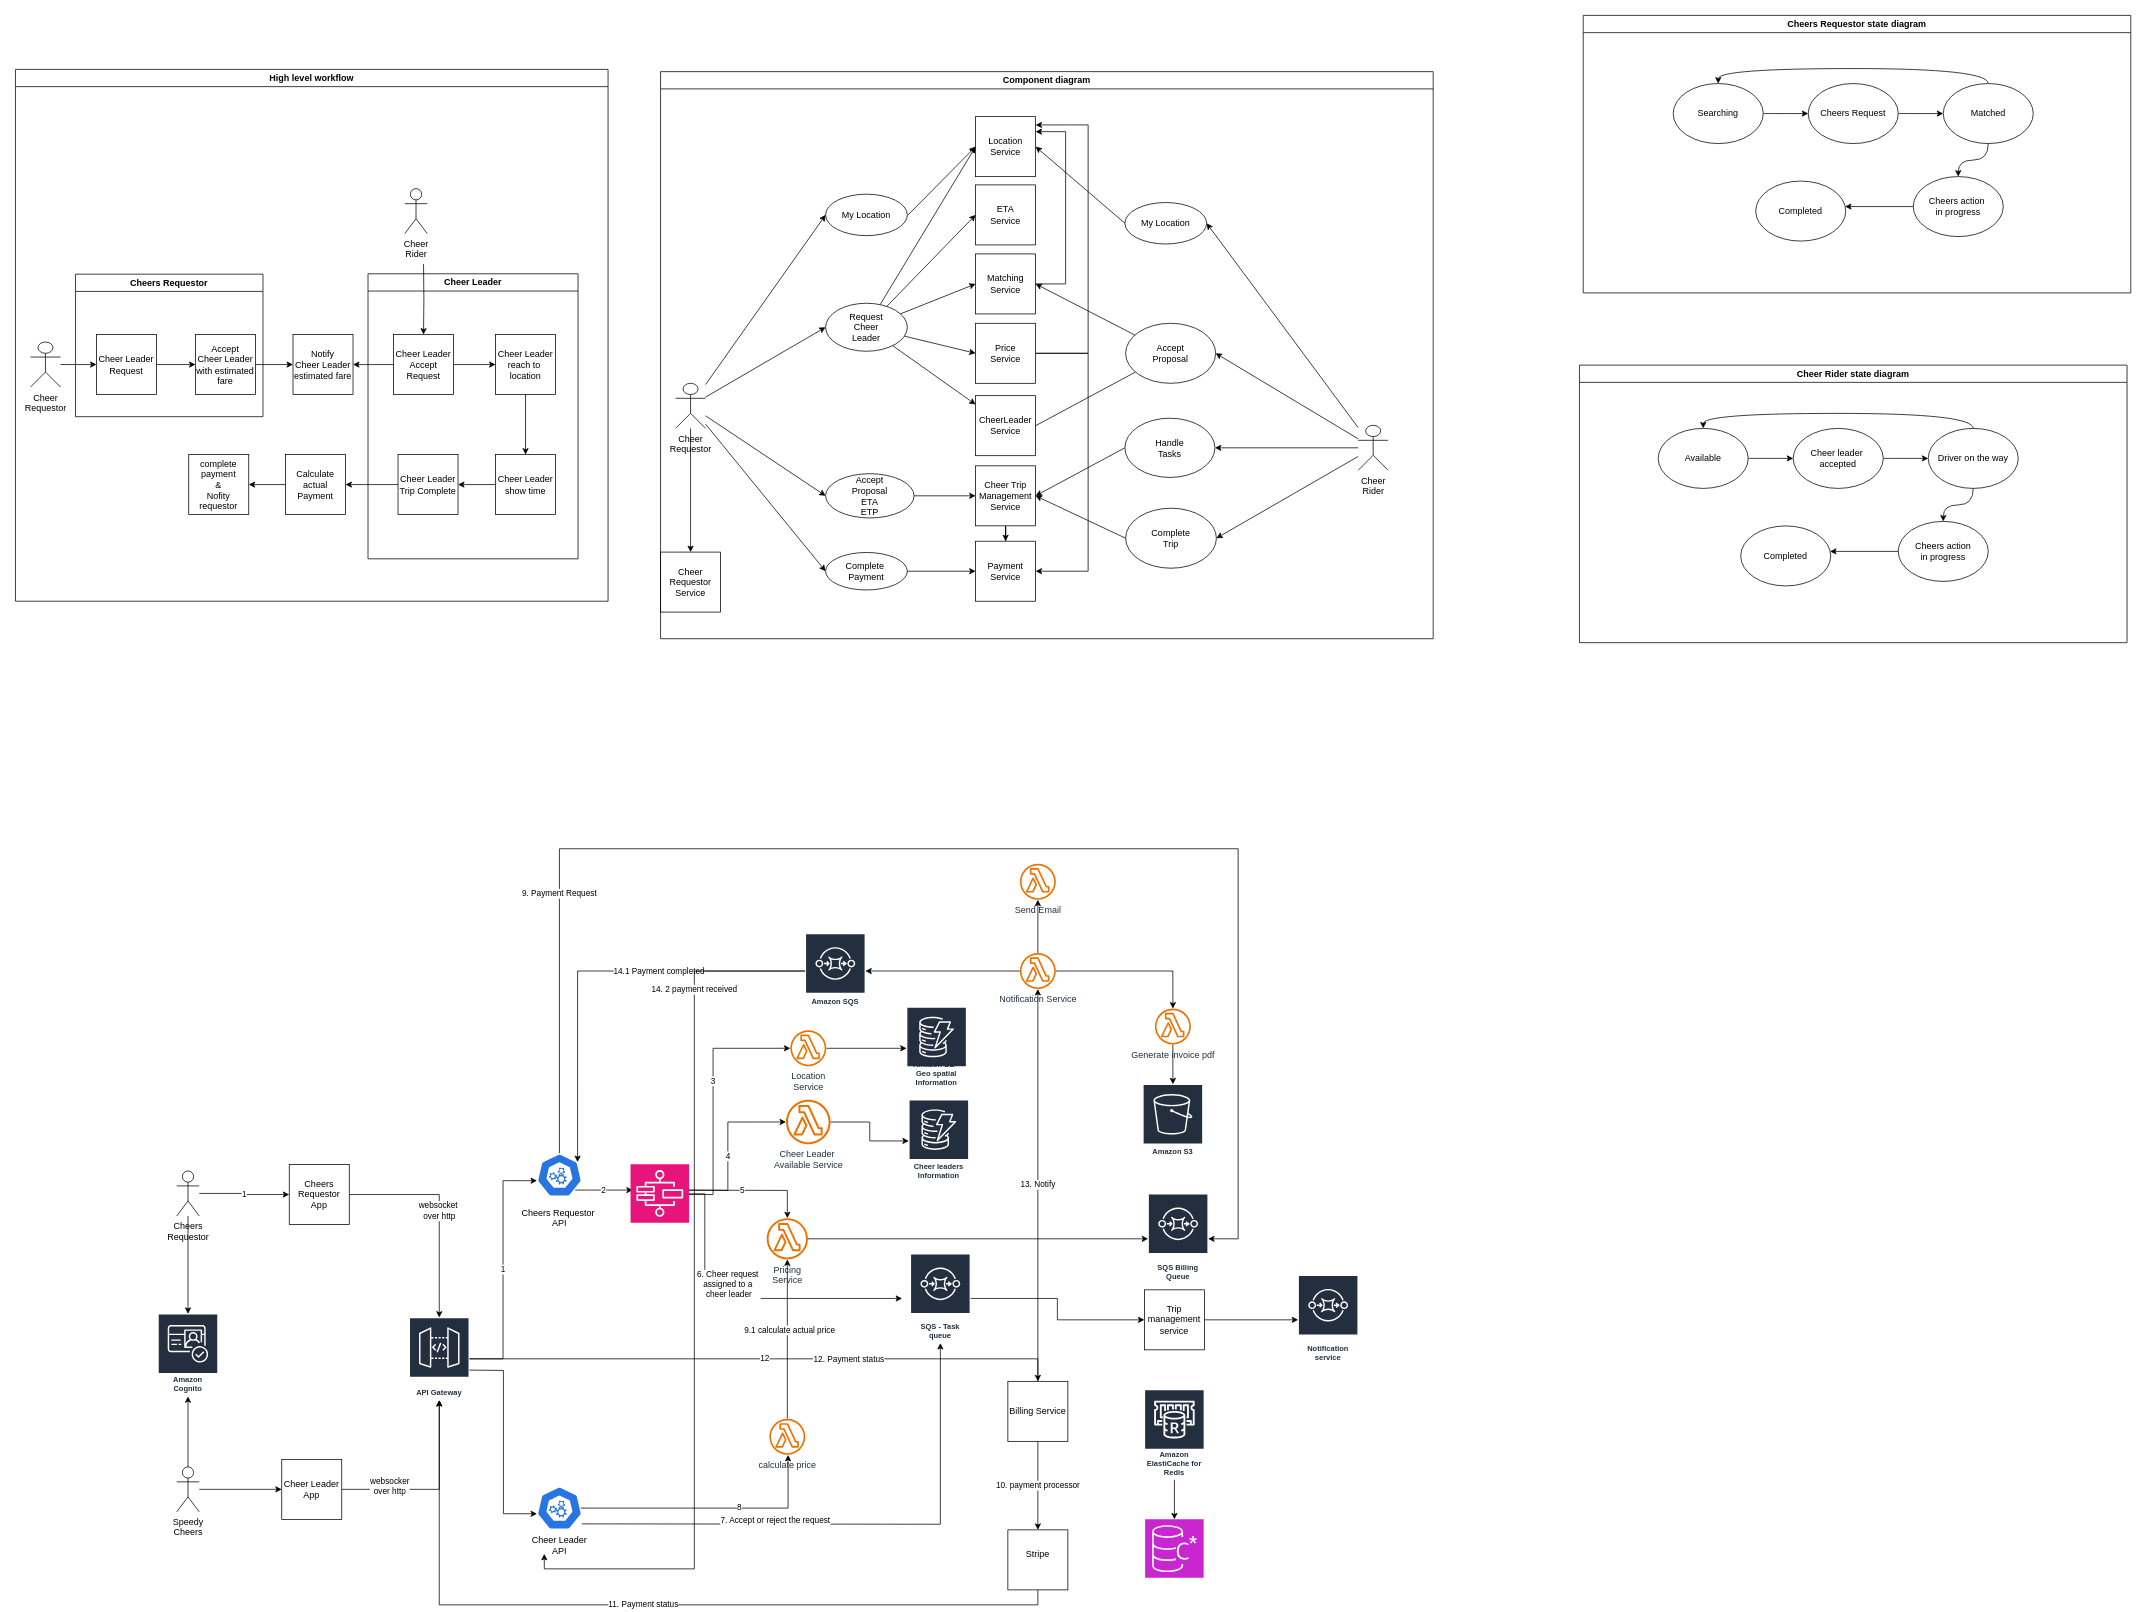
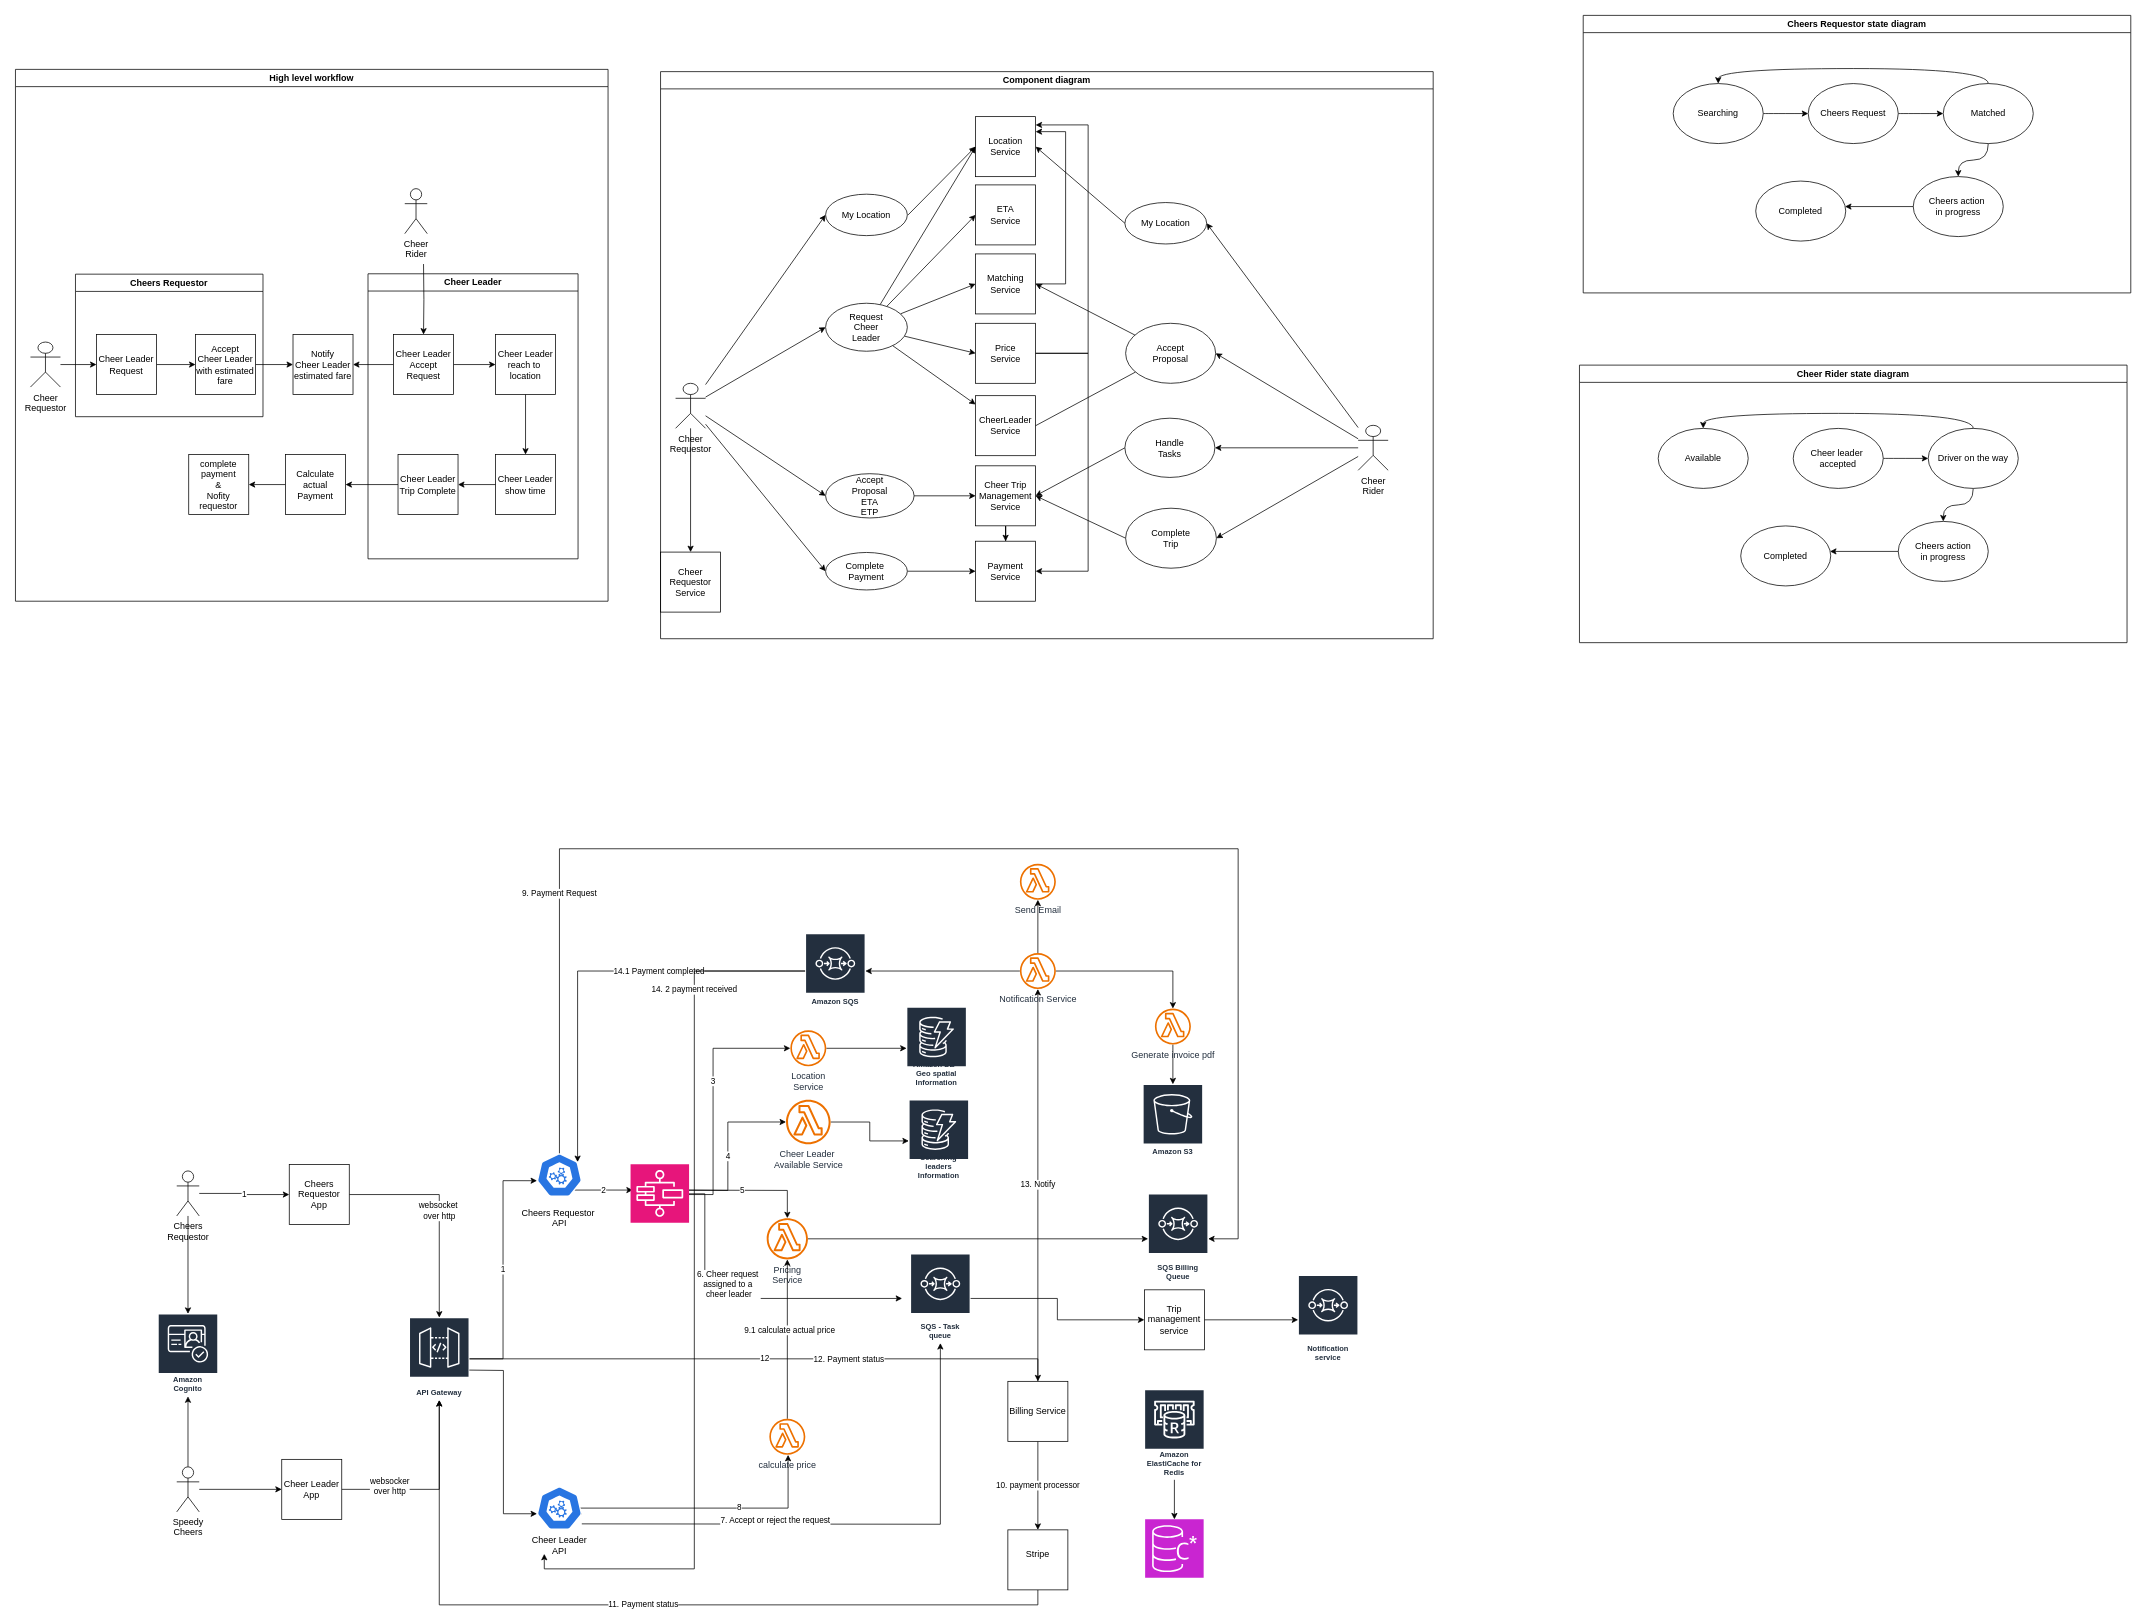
(1768, 458) -> none
(939, 1170) -> (939, 1166)
